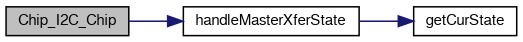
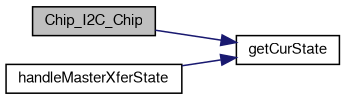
(148, 21) -> (188, 35)
